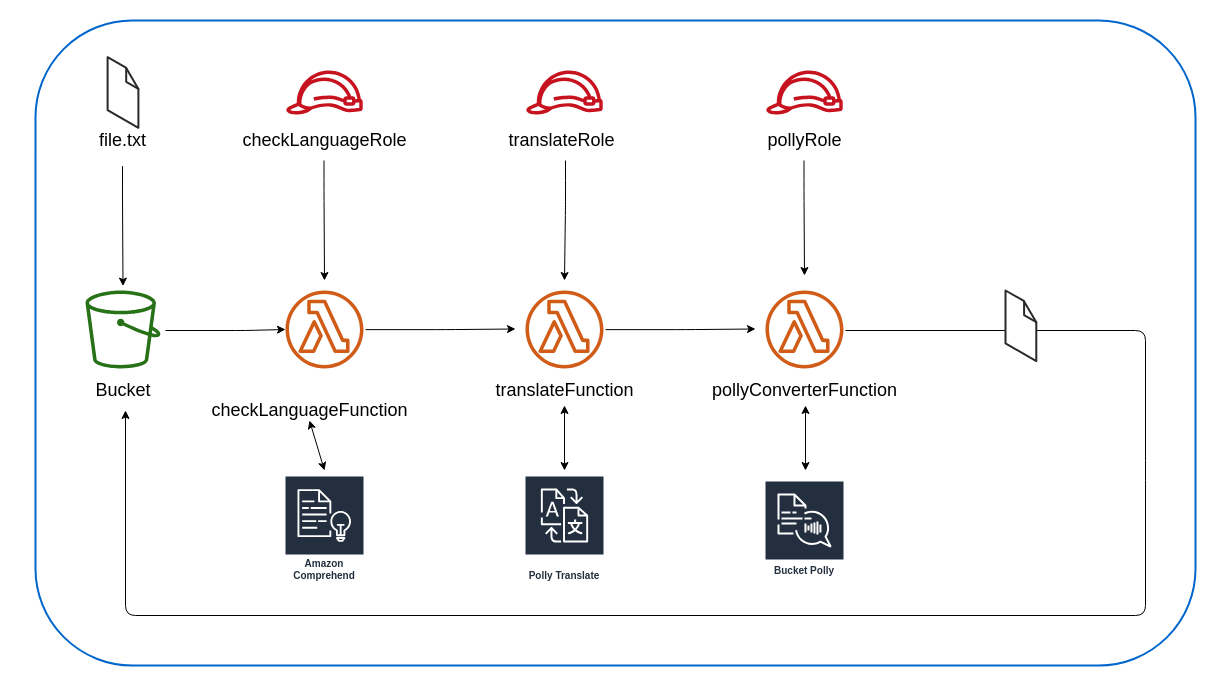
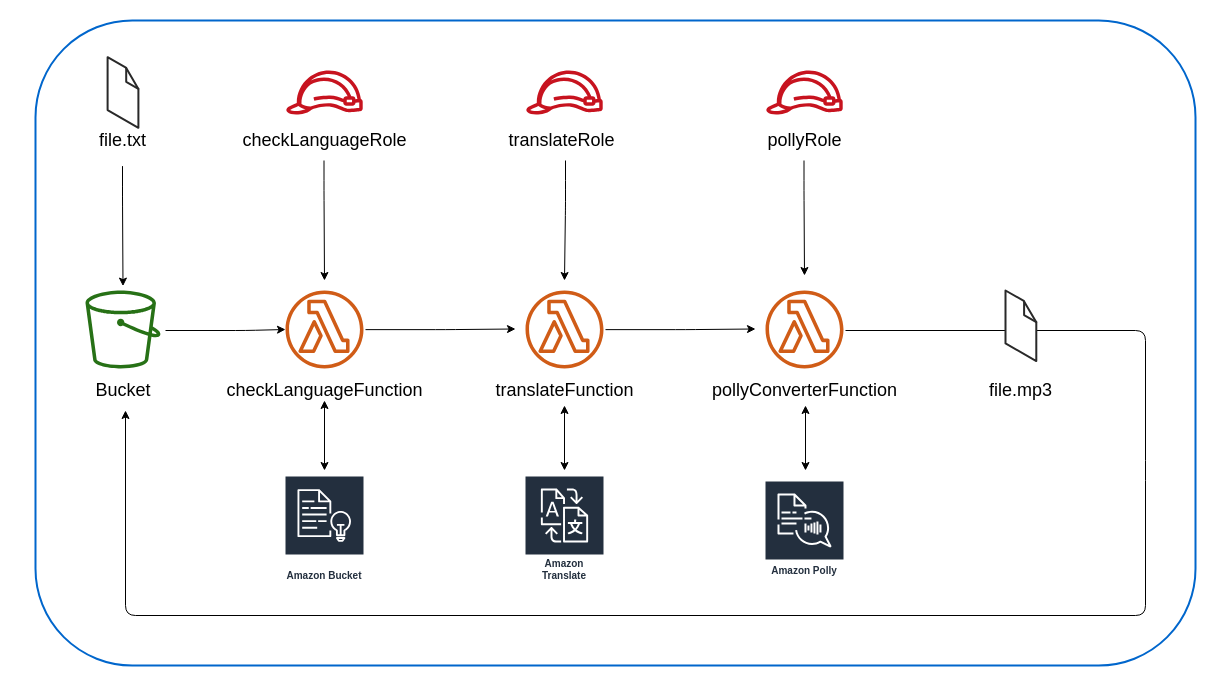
none -> (1021, 391)
(310, 411) -> (325, 391)
(325, 570) -> (325, 576)
(805, 571) -> (805, 571)
(565, 576) -> (565, 570)
